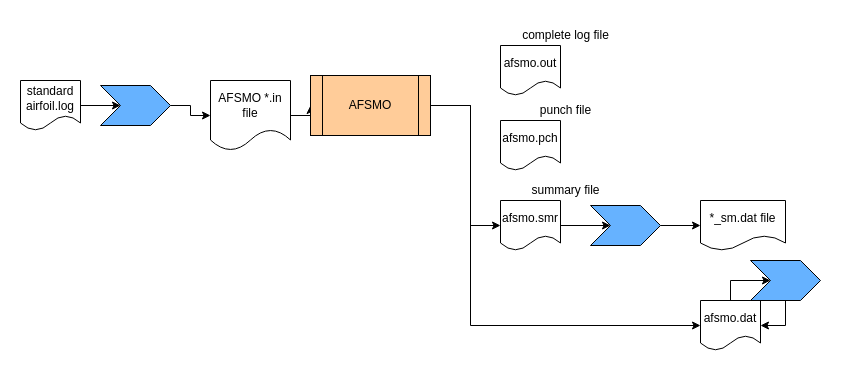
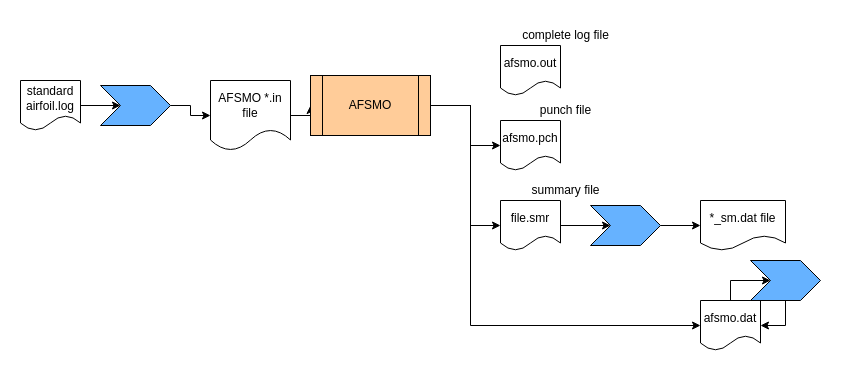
none -> (483, 146)
(531, 219) -> (531, 219)
